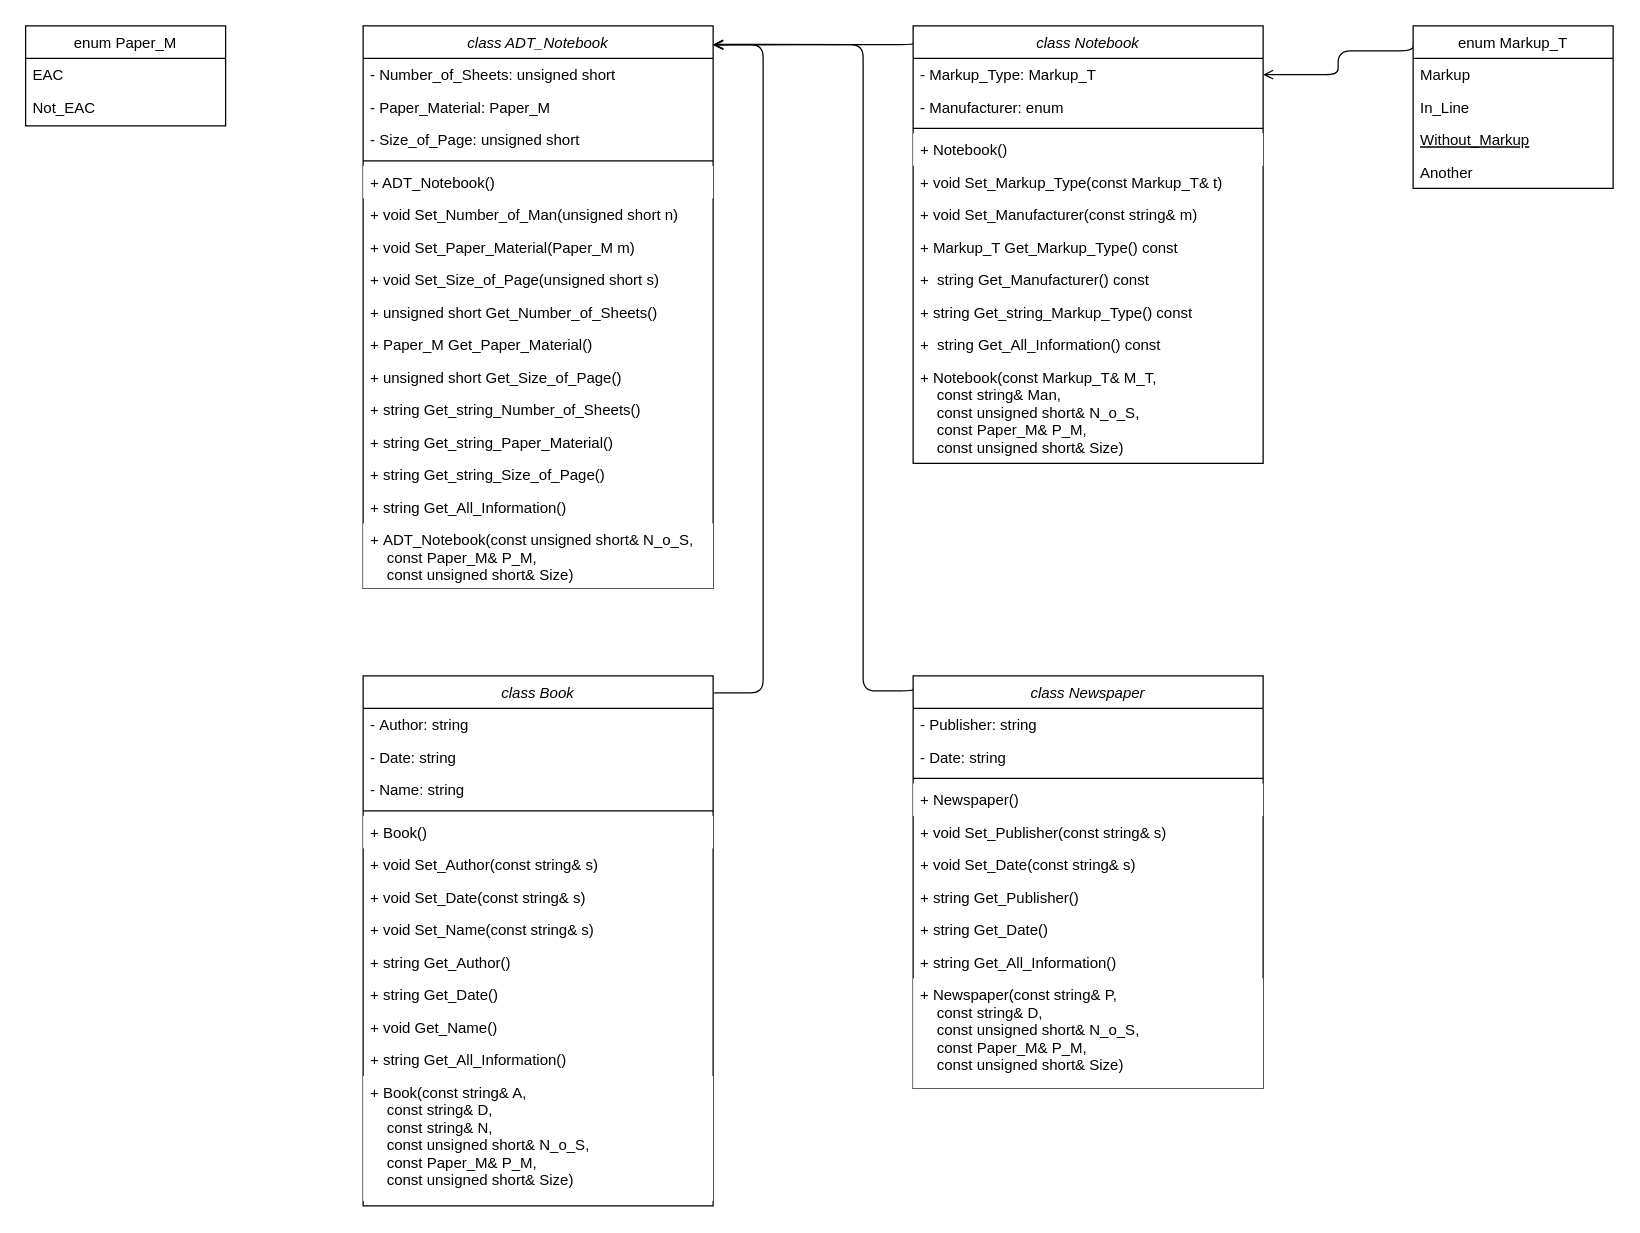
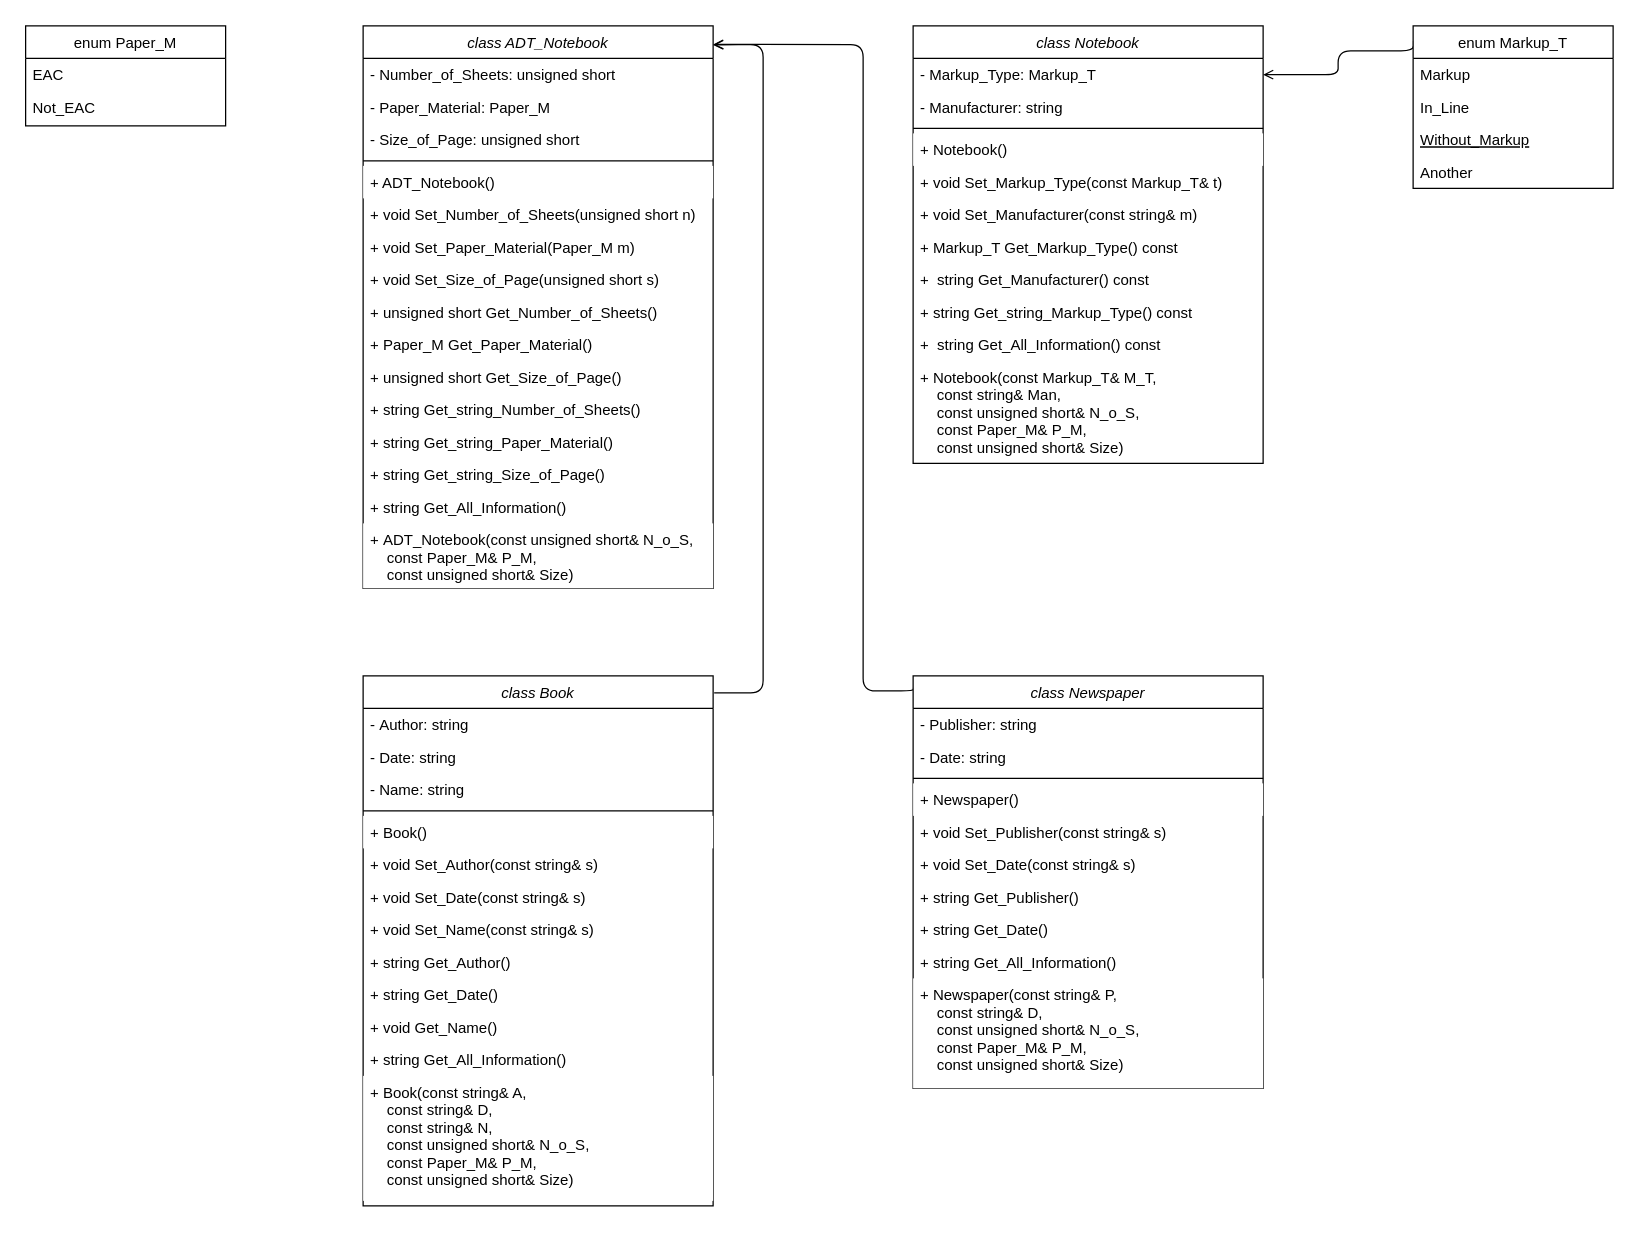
(886, 44) -> none
(1002, 108) -> (1009, 108)
(537, 215) -> (549, 215)
